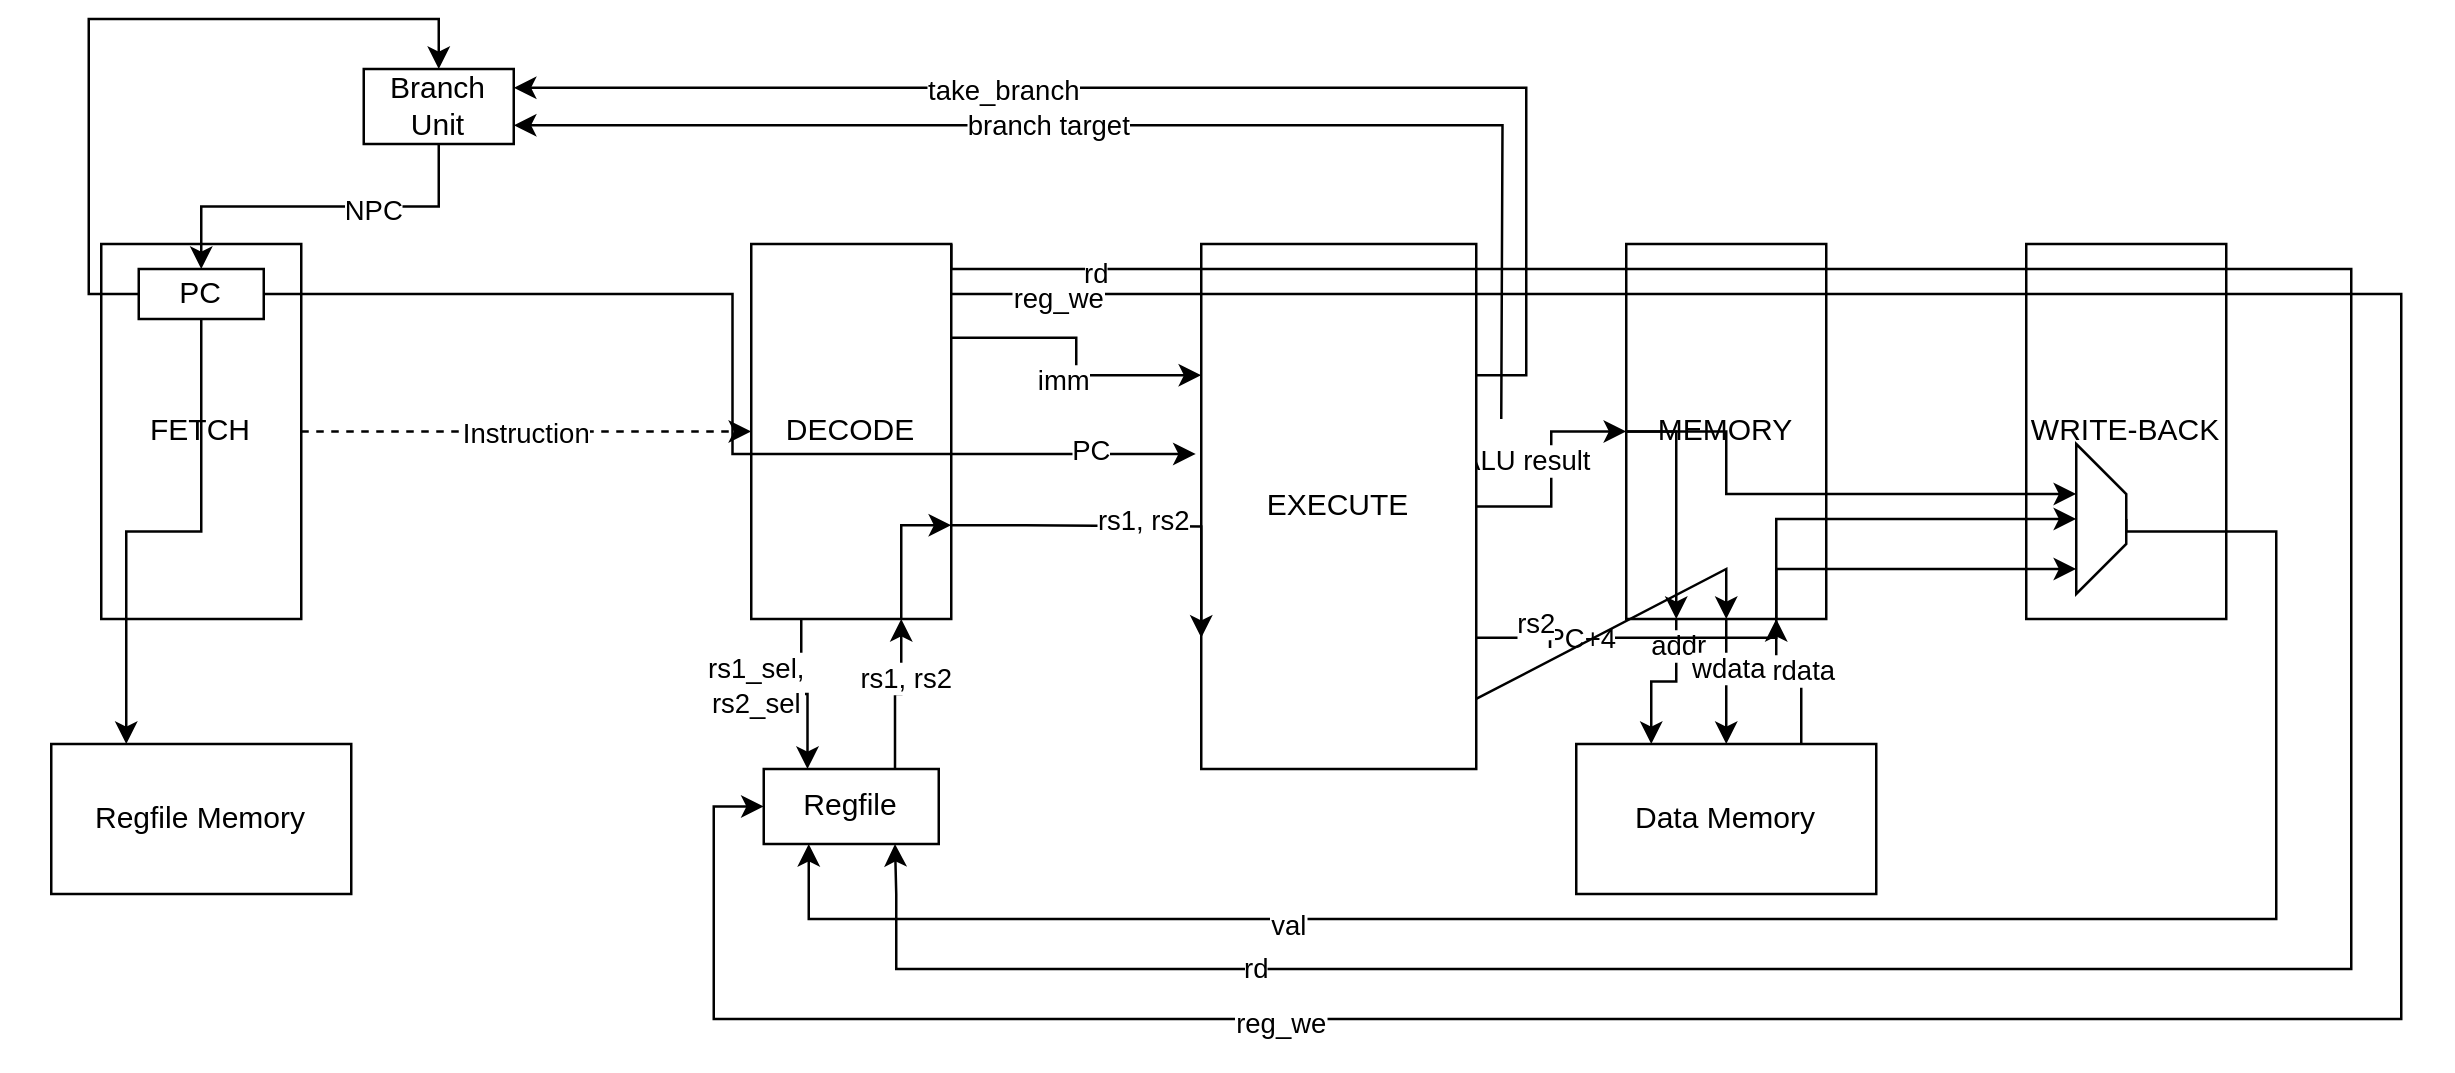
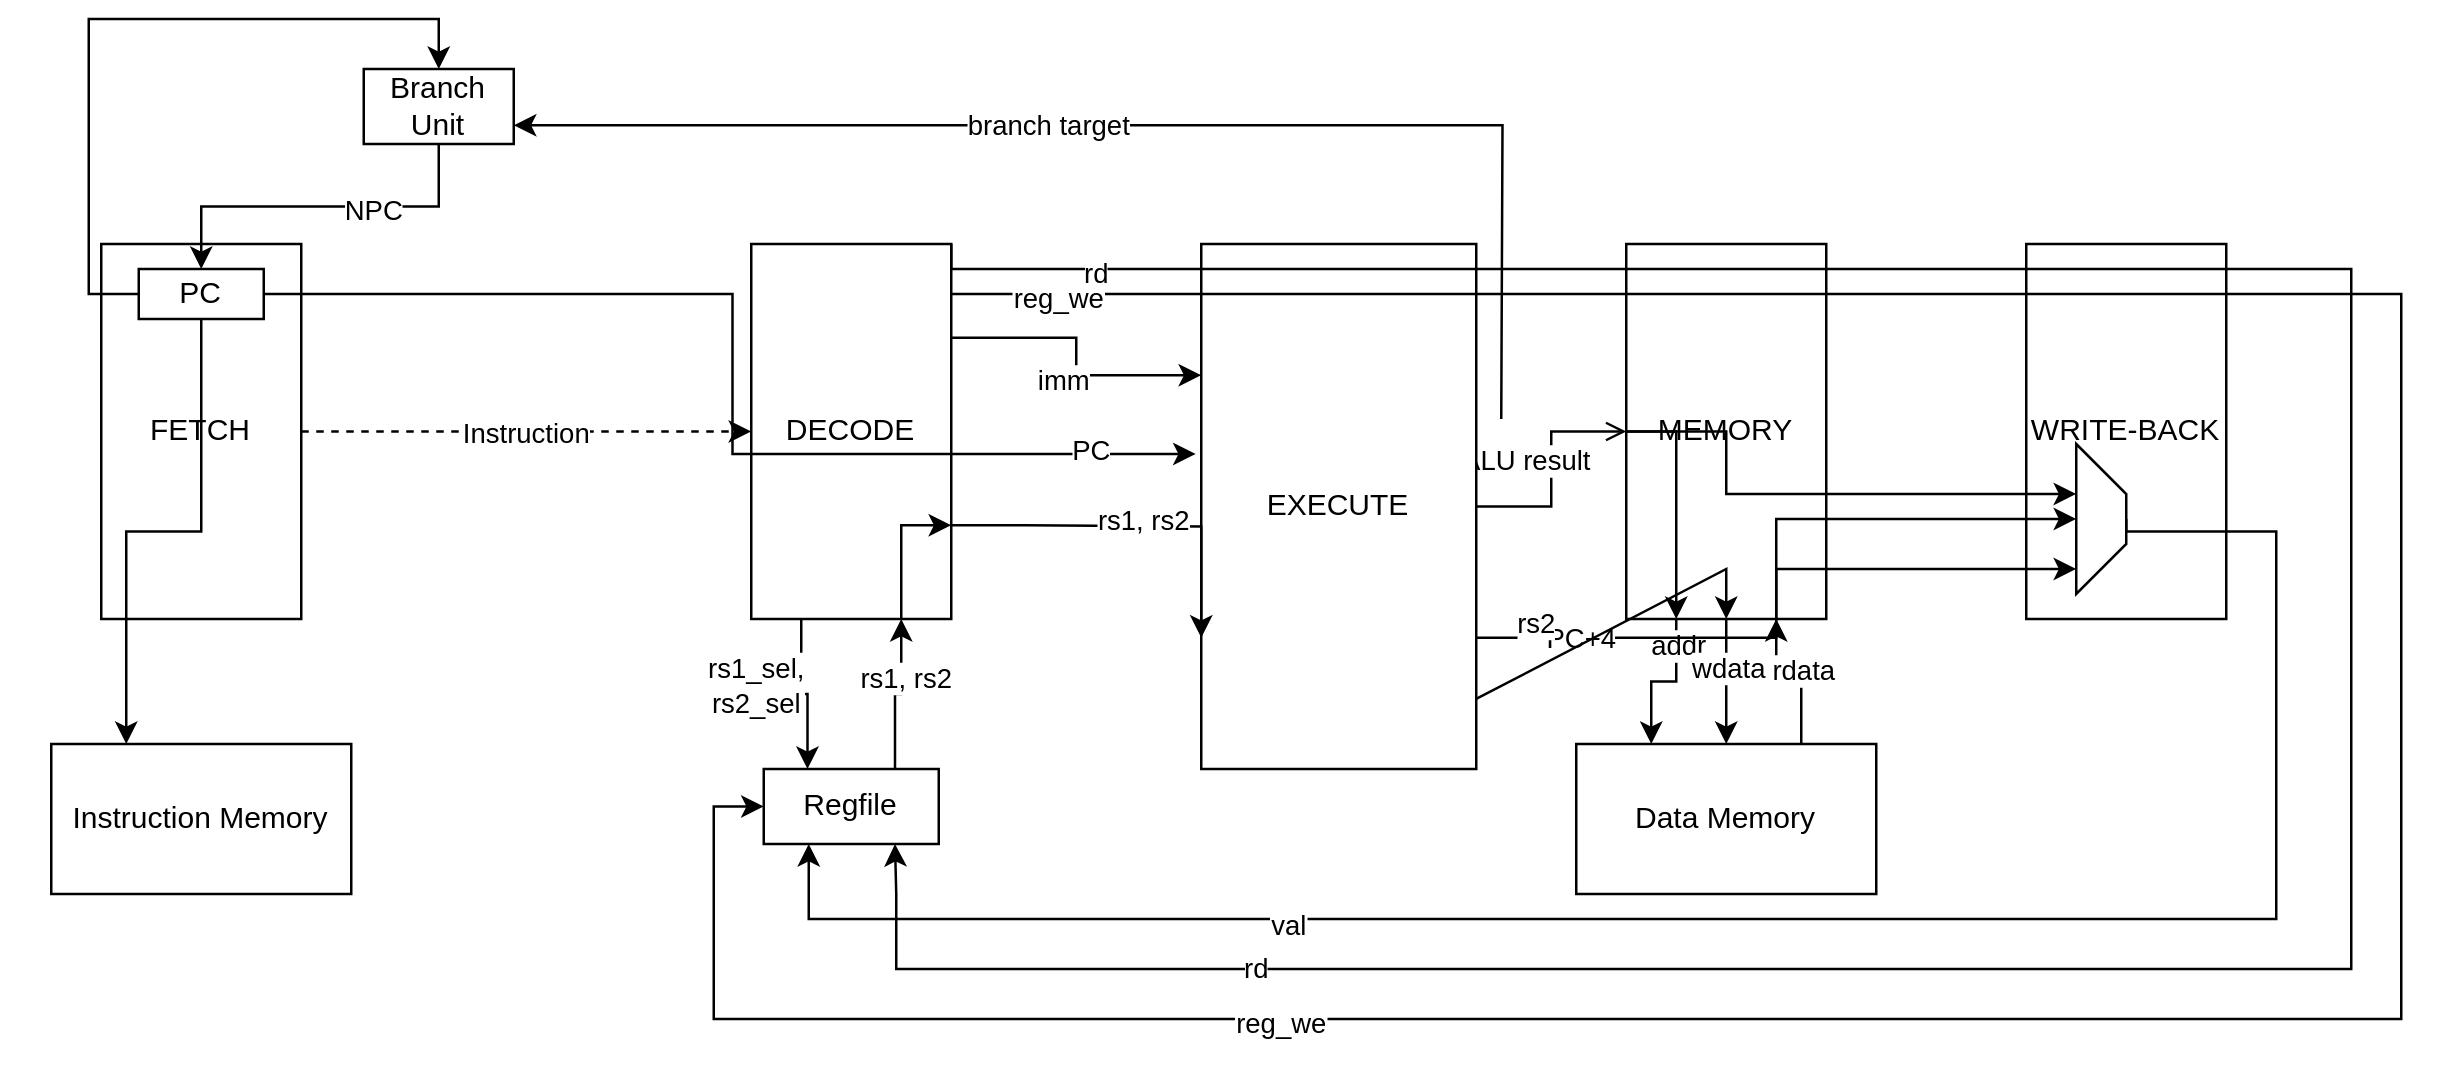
(1349, 88) -> none
(1608, 431) -> (1612, 431)
(201, 819) -> (201, 819)
